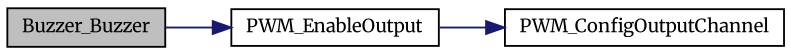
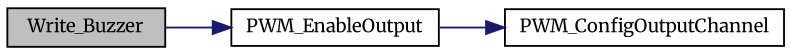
(86, 28) -> (86, 28)
